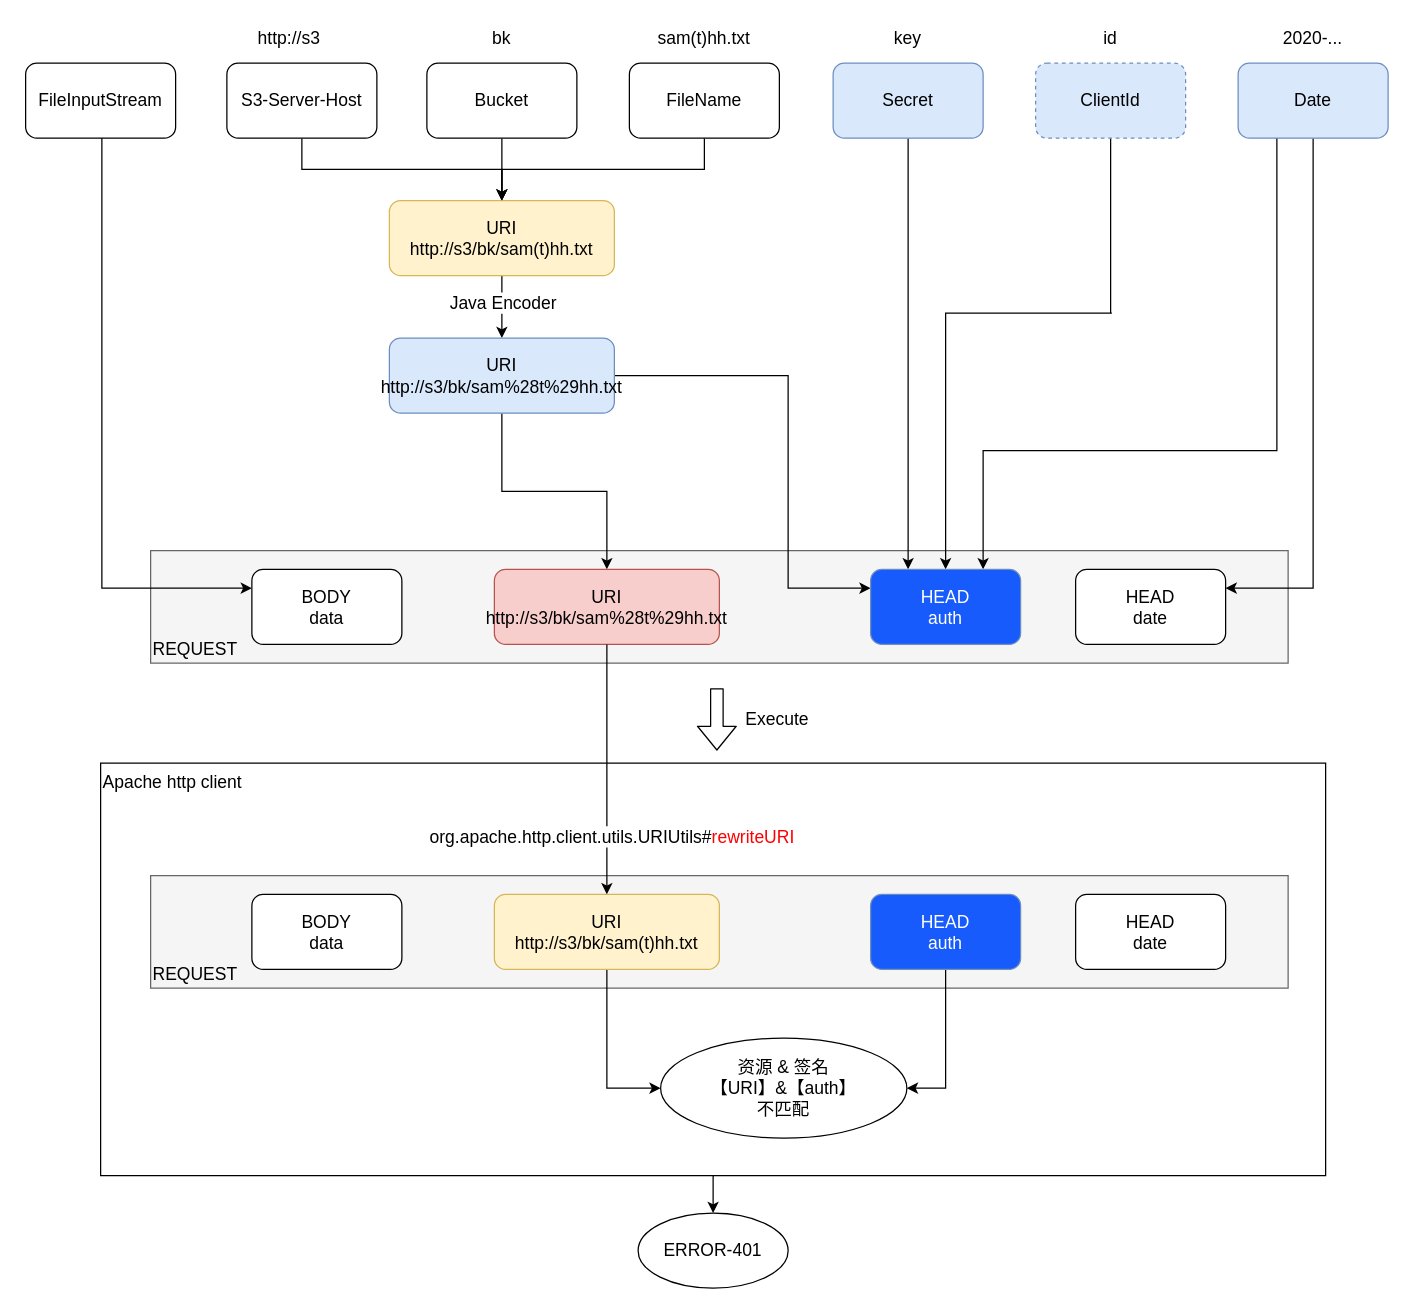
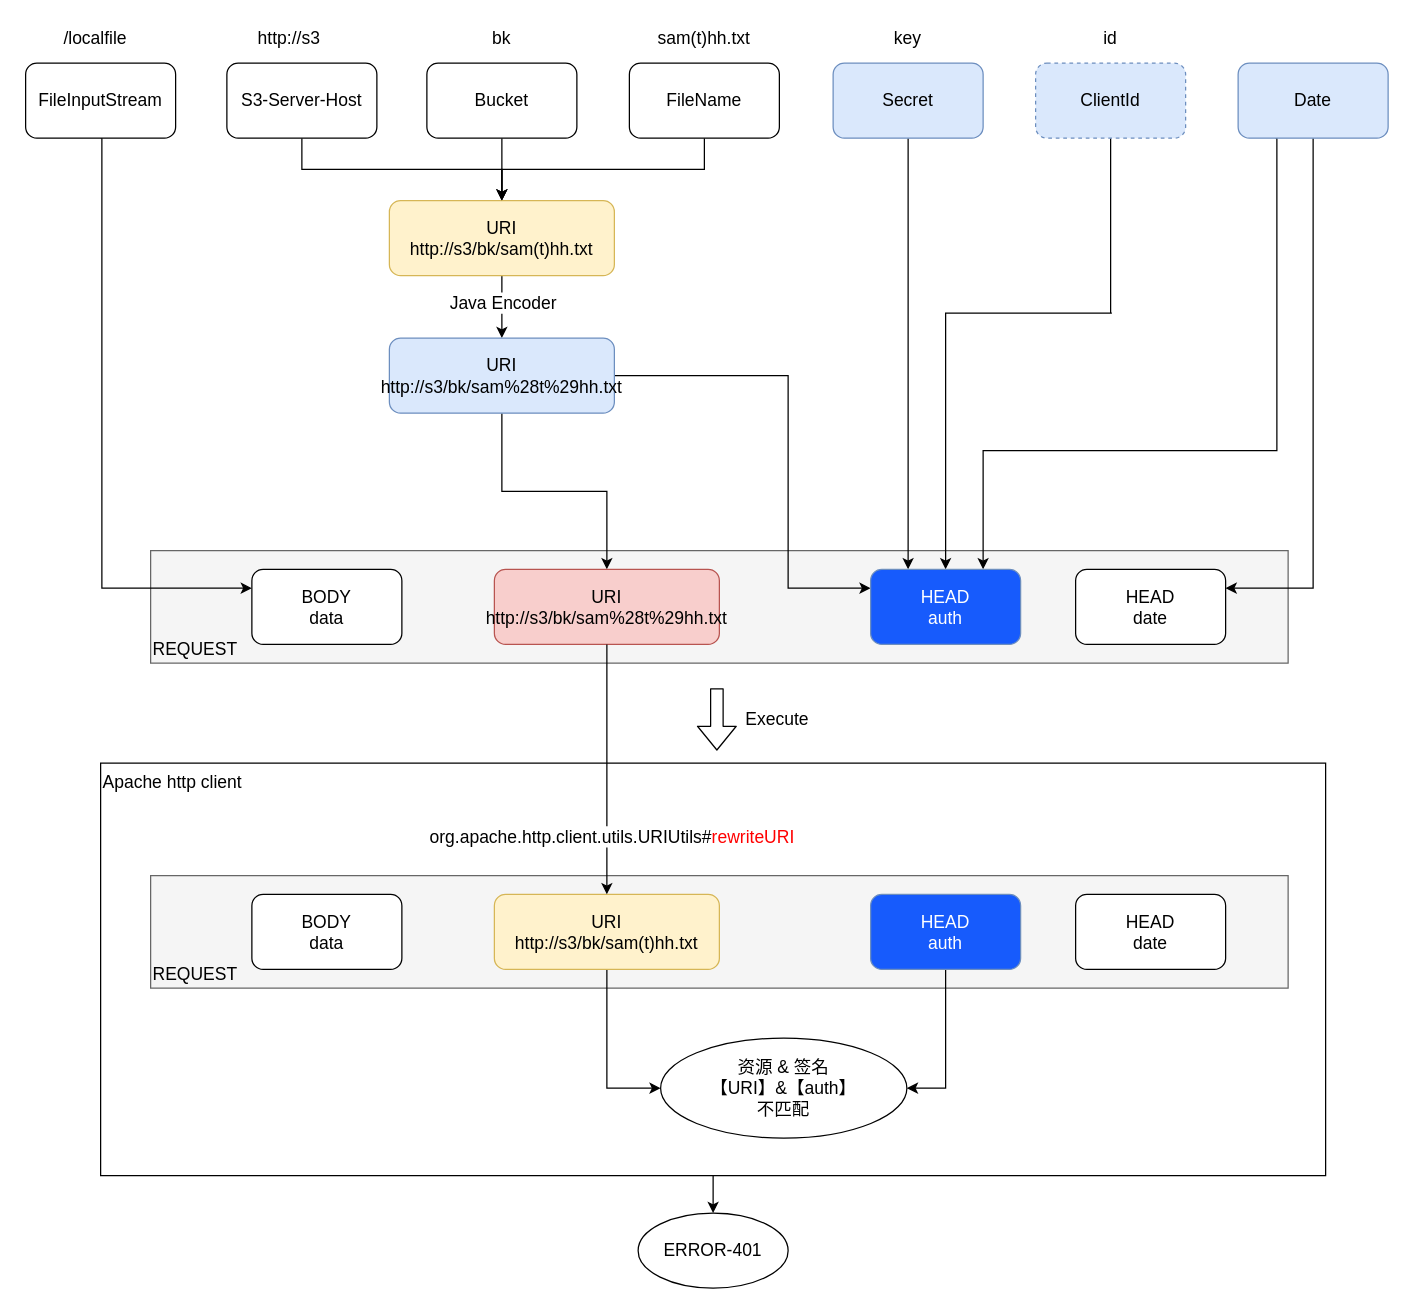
none -> (96, 38)
(1313, 38) -> none
